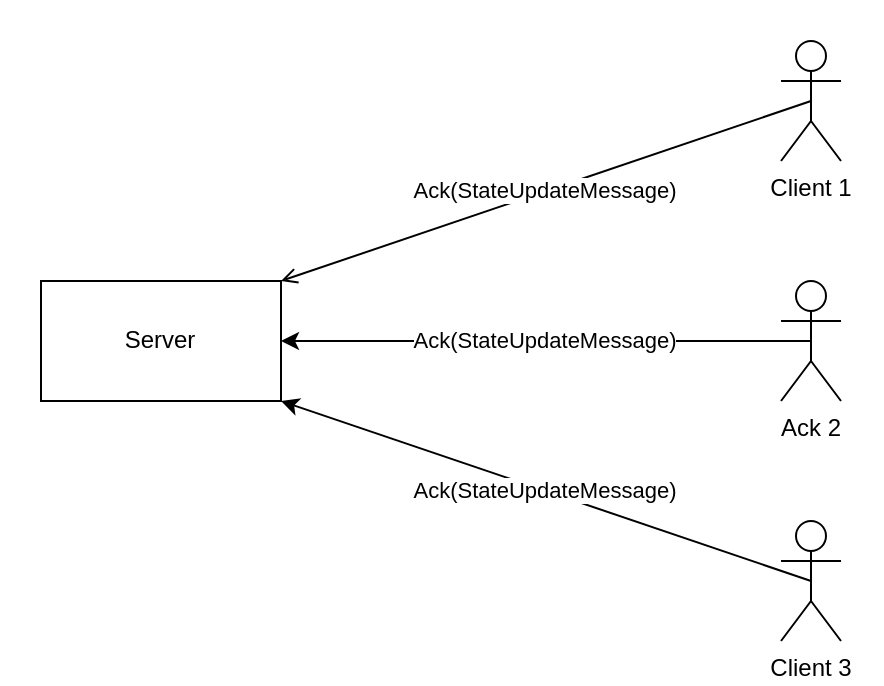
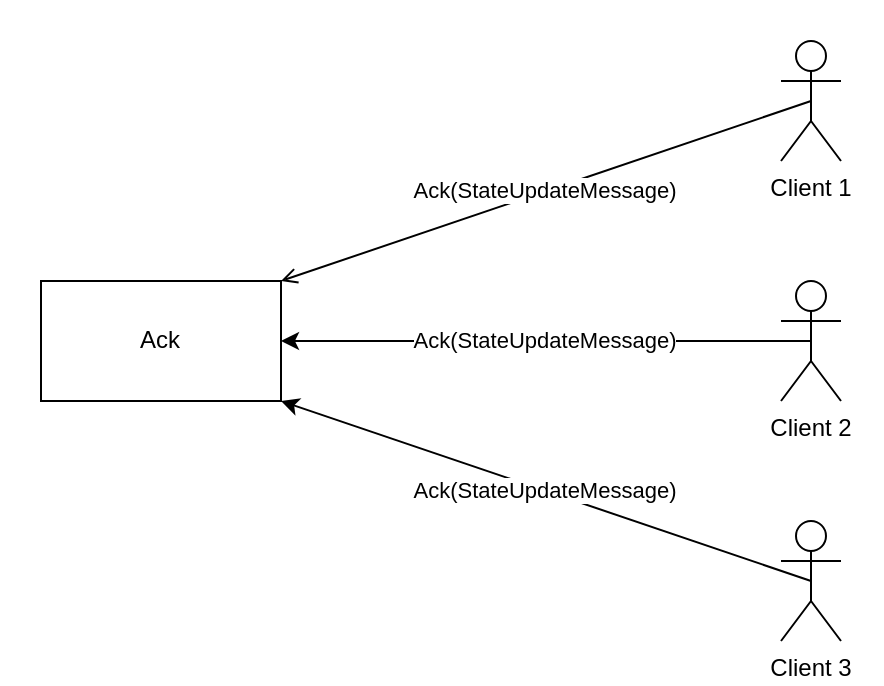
(161, 341) -> (161, 341)
(812, 429) -> (812, 429)
